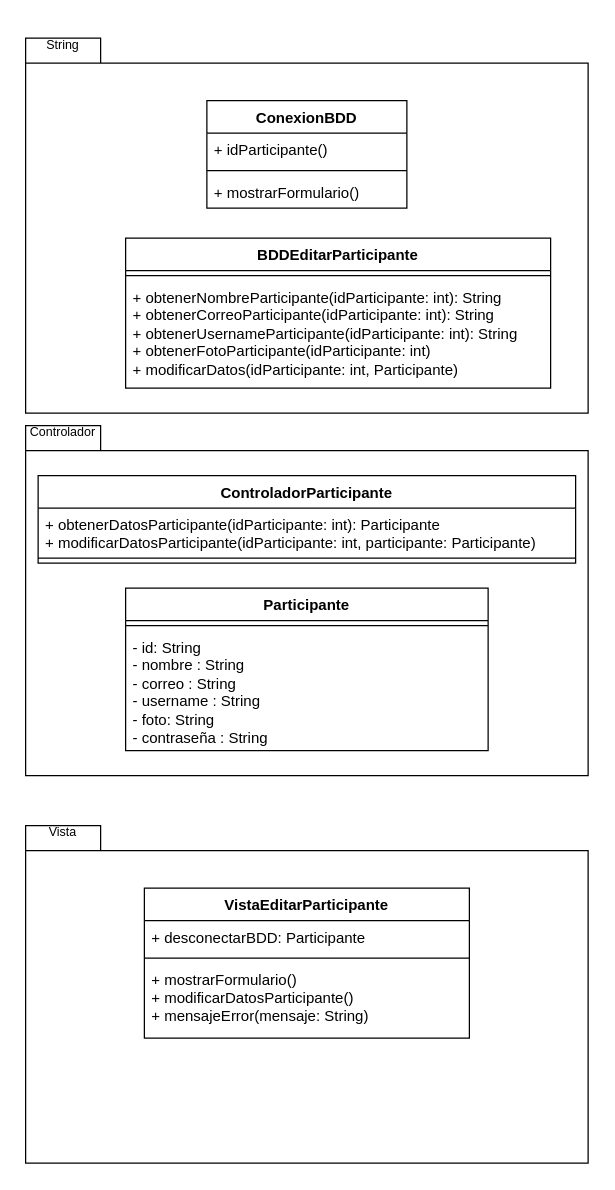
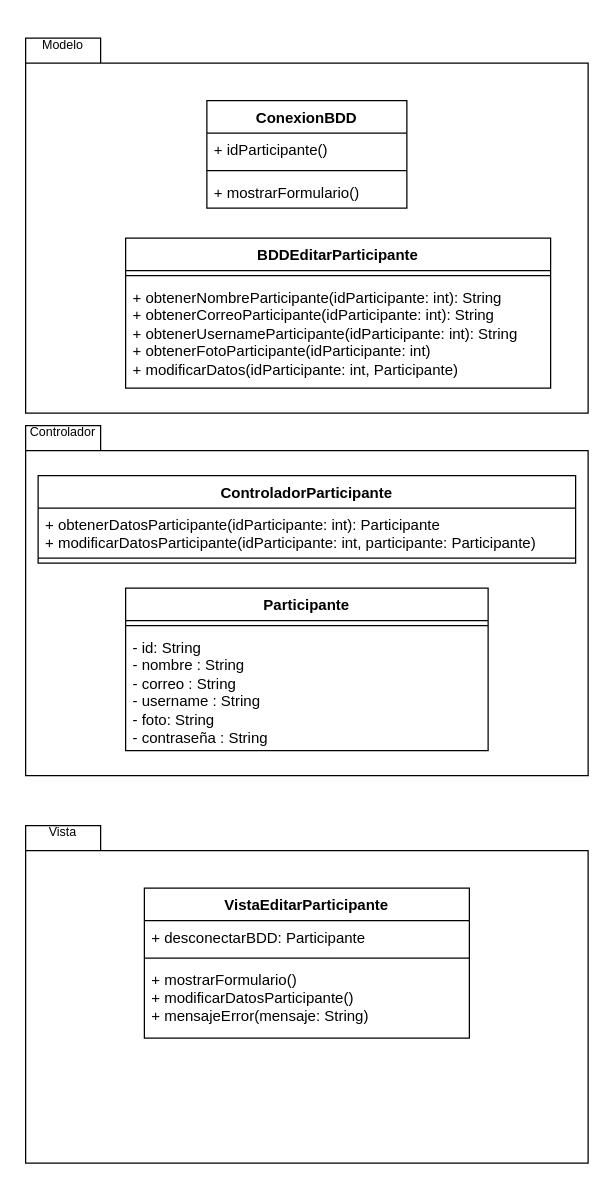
(63, 44) -> (63, 44)
